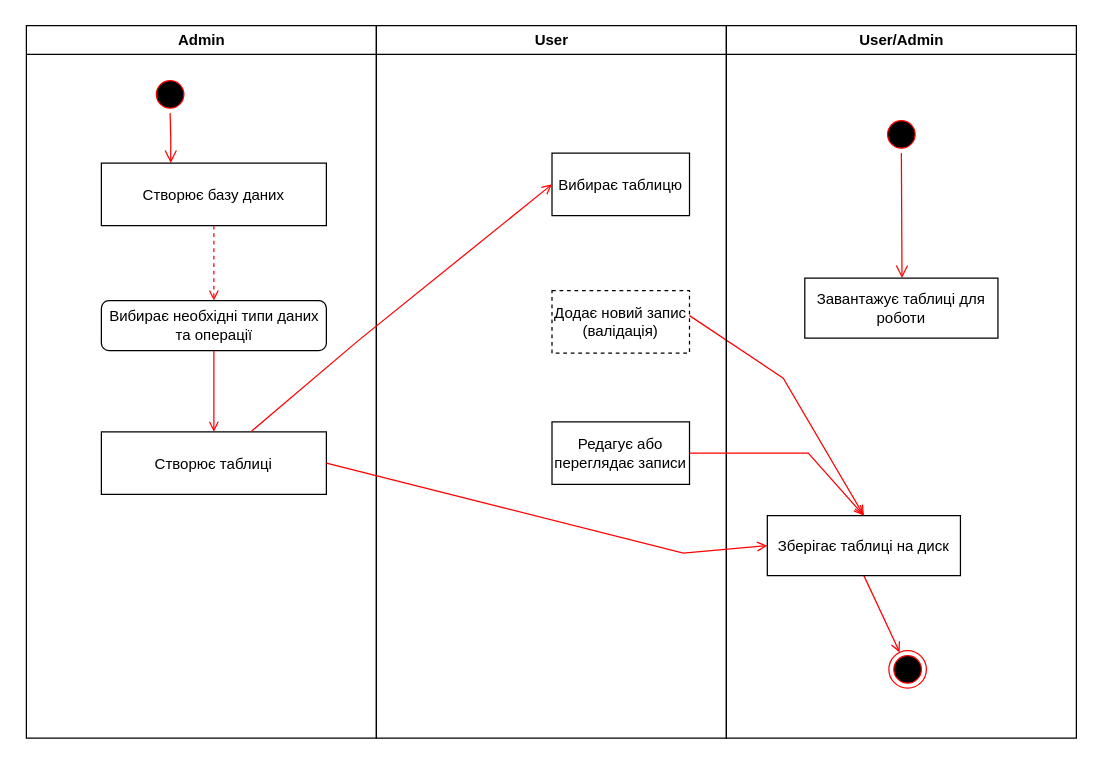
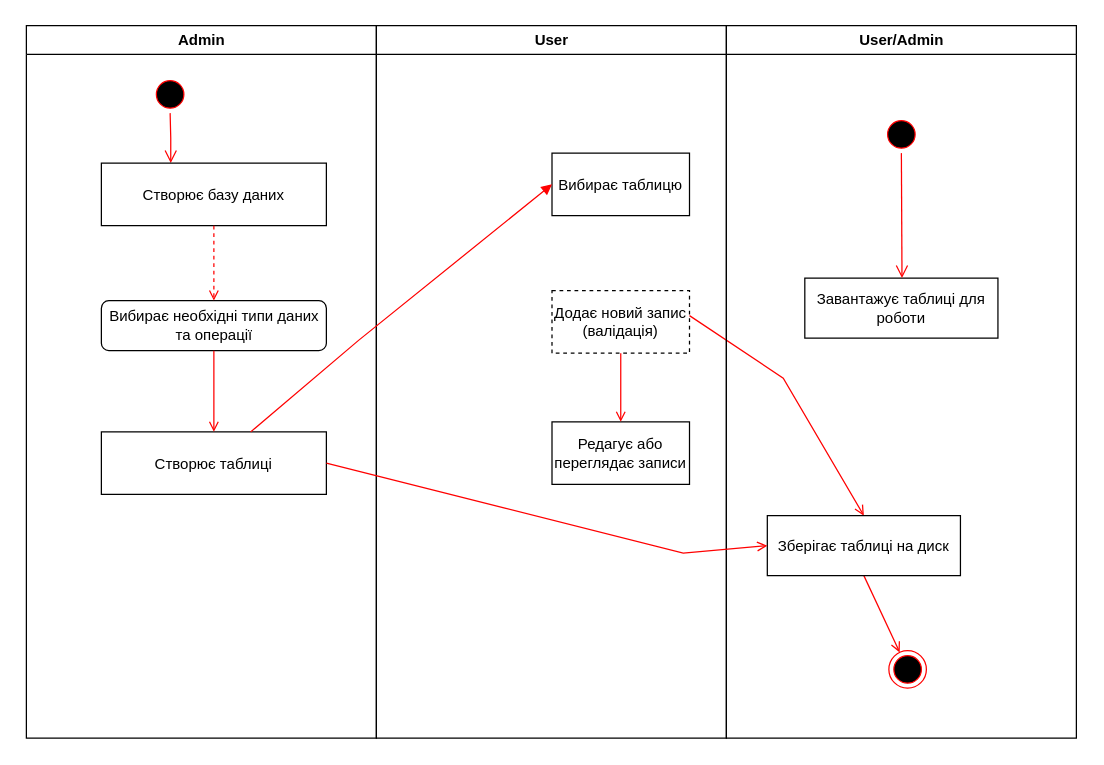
(546, 189) -> (542, 192)
none -> (621, 386)
(784, 453) -> none
